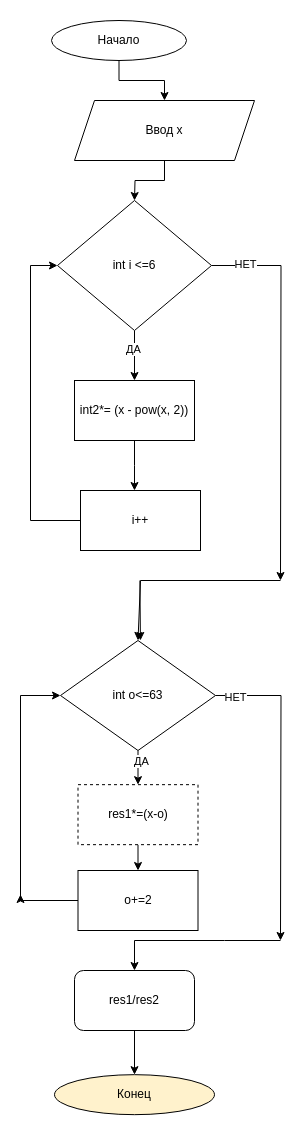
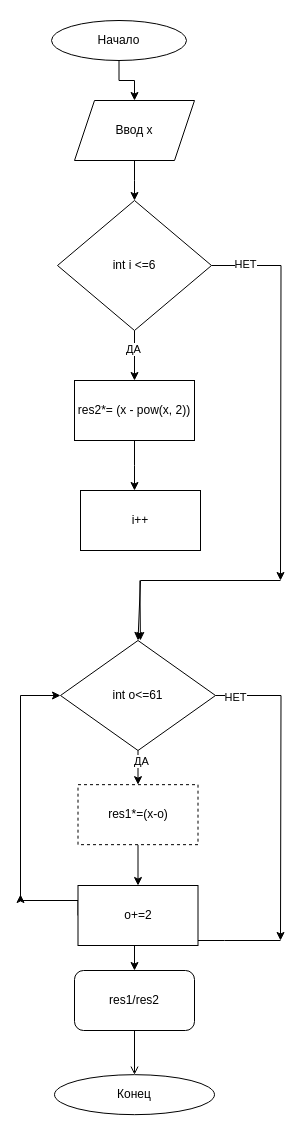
(165, 131) -> (135, 131)
(31, 409) -> none
(135, 411) -> (135, 411)
(138, 696) -> (138, 696)
(138, 901) -> (138, 916)
(135, 1066) -> (135, 1068)
(135, 1095) -> (135, 1095)
